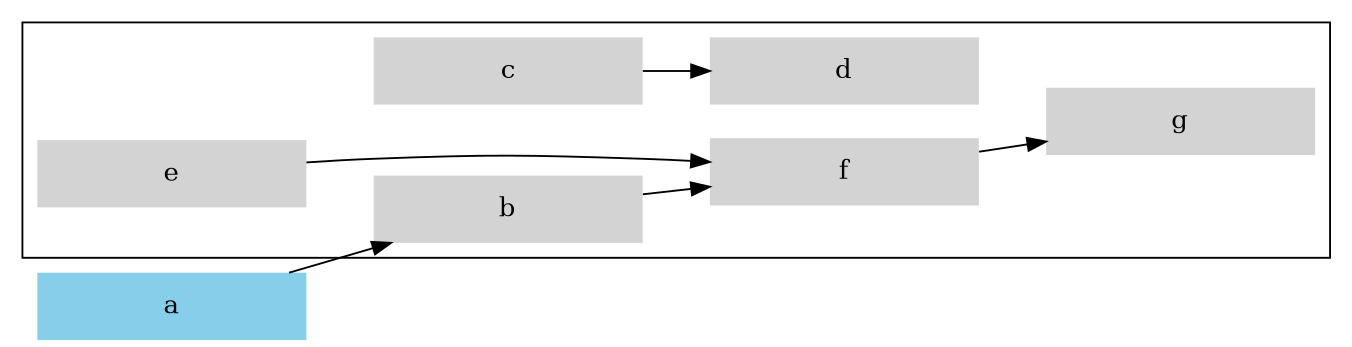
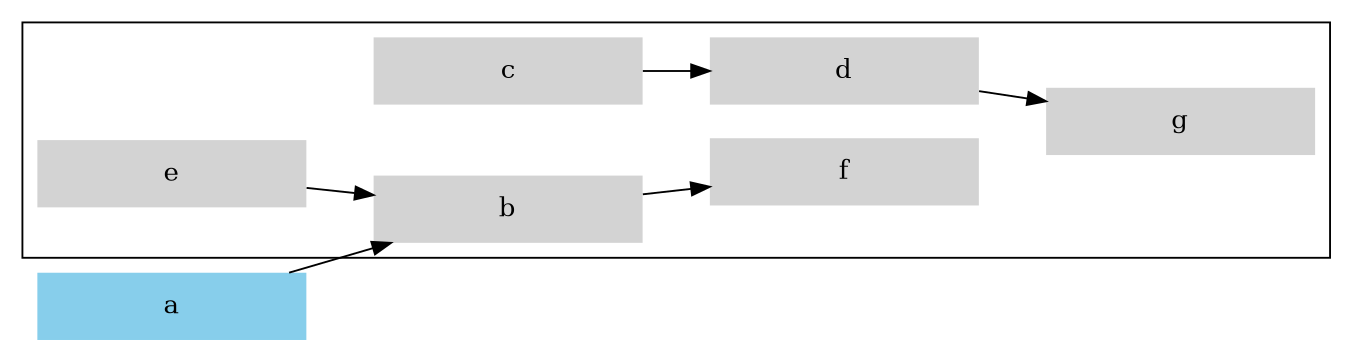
(1003, 148) -> (1003, 95)
(499, 156) -> (331, 190)
